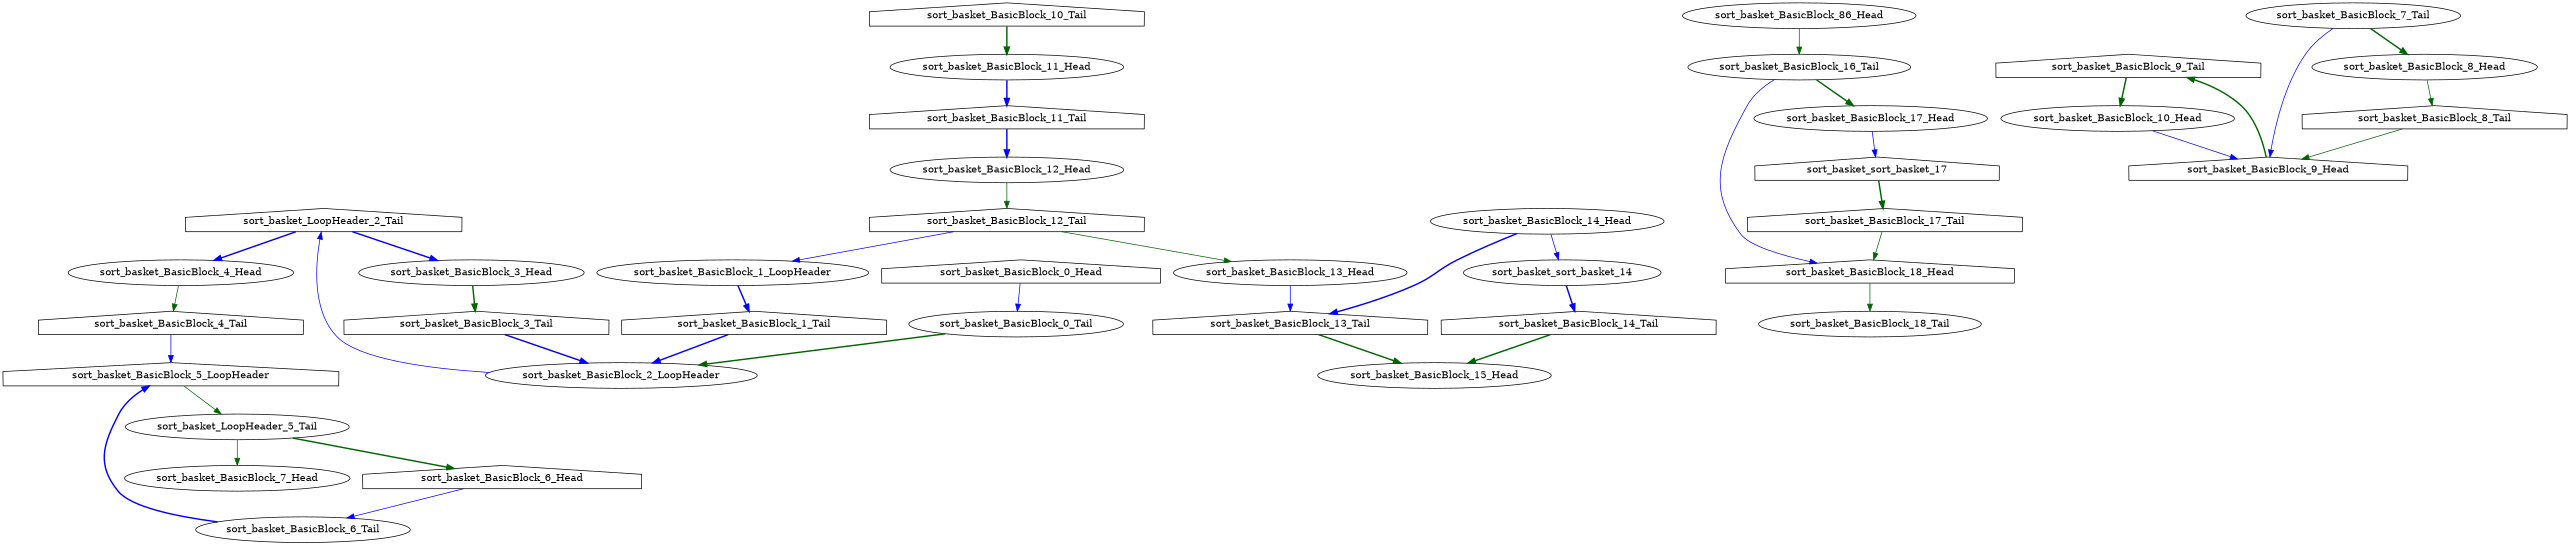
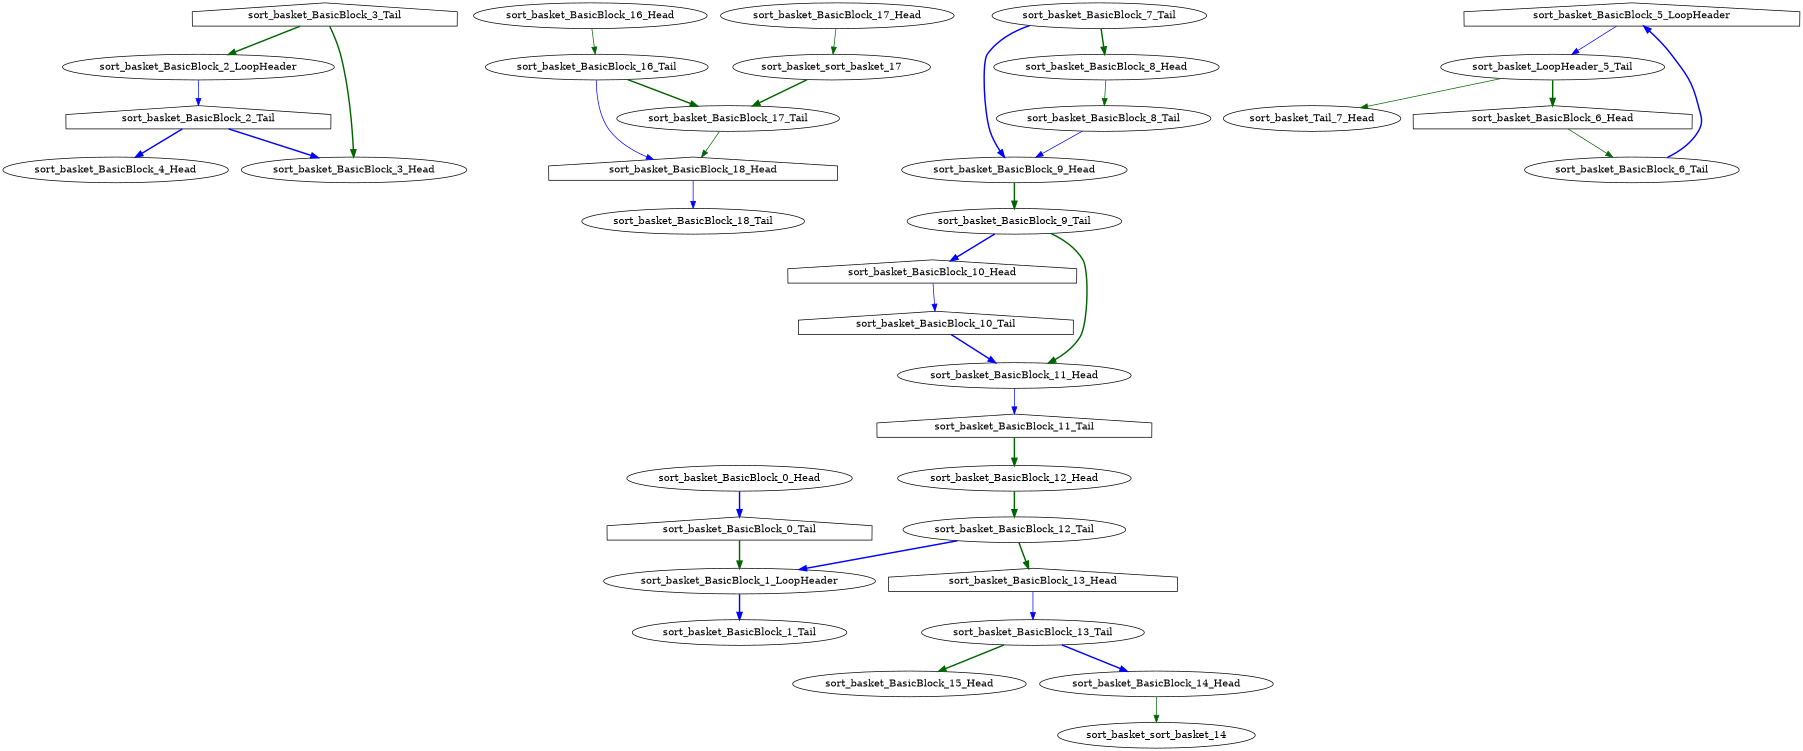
(1799, 16) -> (590, 16)
(1007, 37) -> (970, 347)
(2128, 67) -> (1014, 221)
(2290, 83) -> (984, 78)
(2124, 88) -> (976, 246)
(1007, 89) -> (1014, 398)
(1832, 91) -> (659, 92)
(2118, 119) -> (932, 273)
(2435, 119) -> (1104, 119)
(1007, 139) -> (1014, 448)
(1873, 141) -> (835, 38)
(2356, 143) -> (1062, 142)
(2192, 144) -> (934, 294)
(1877, 170) -> (832, 67)
(2268, 170) -> (1014, 170)
(1007, 192) -> (1014, 501)
(324, 221) -> (198, 119)
(1007, 221) -> (1014, 530)
(1885, 221) -> (728, 119)
(1554, 244) -> (1156, 706)
(877, 246) -> (882, 554)
(1143, 246) -> (1022, 552)
(1021, 273) -> (740, 478)
(1290, 273) -> (1033, 581)
(1429, 278) -> (1091, 657)
(1019, 294) -> (740, 501)
(1870, 294) -> (693, 191)
(474, 295) -> (347, 87)
none -> (1087, 295)
(171, 324) -> none
(754, 324) -> (740, 633)
(1016, 324) -> (740, 530)
(1290, 324) -> (1033, 633)
(1579, 324) -> none
(694, 347) -> none
(543, 348) -> (268, 39)
(826, 349) -> (740, 551)
(200, 398) -> (1597, 38)
(237, 478) -> (1312, 119)
(409, 502) -> (1587, 141)
